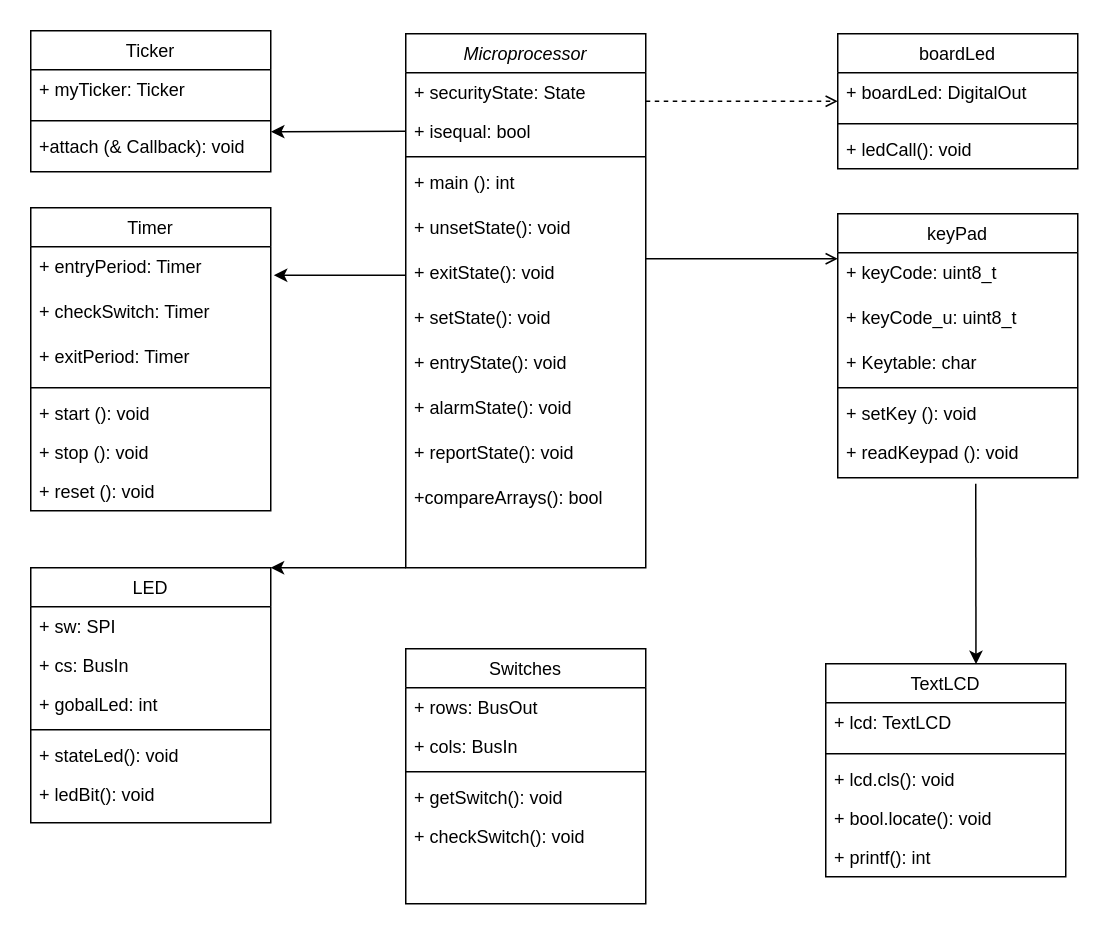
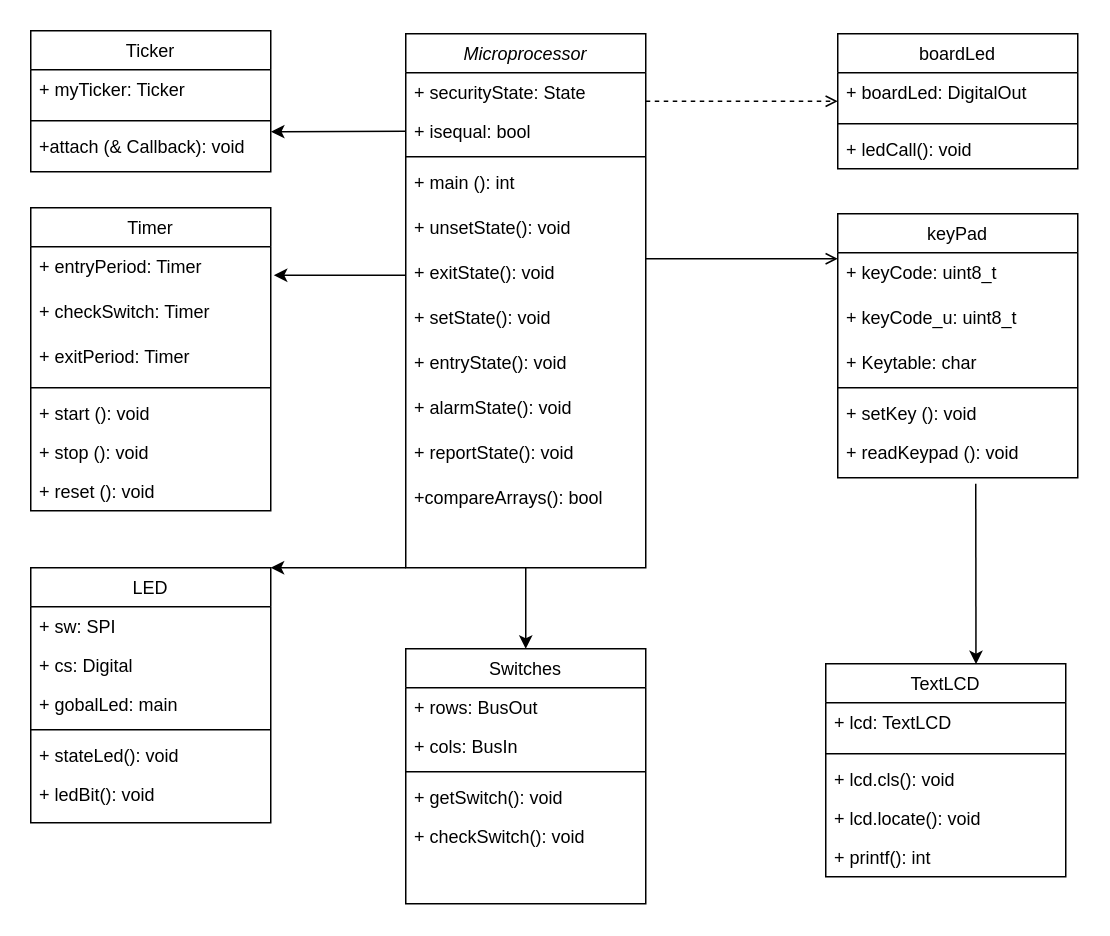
none -> (526, 604)
(87, 666) -> (90, 666)
(103, 705) -> (108, 705)
(923, 819) -> (918, 819)
